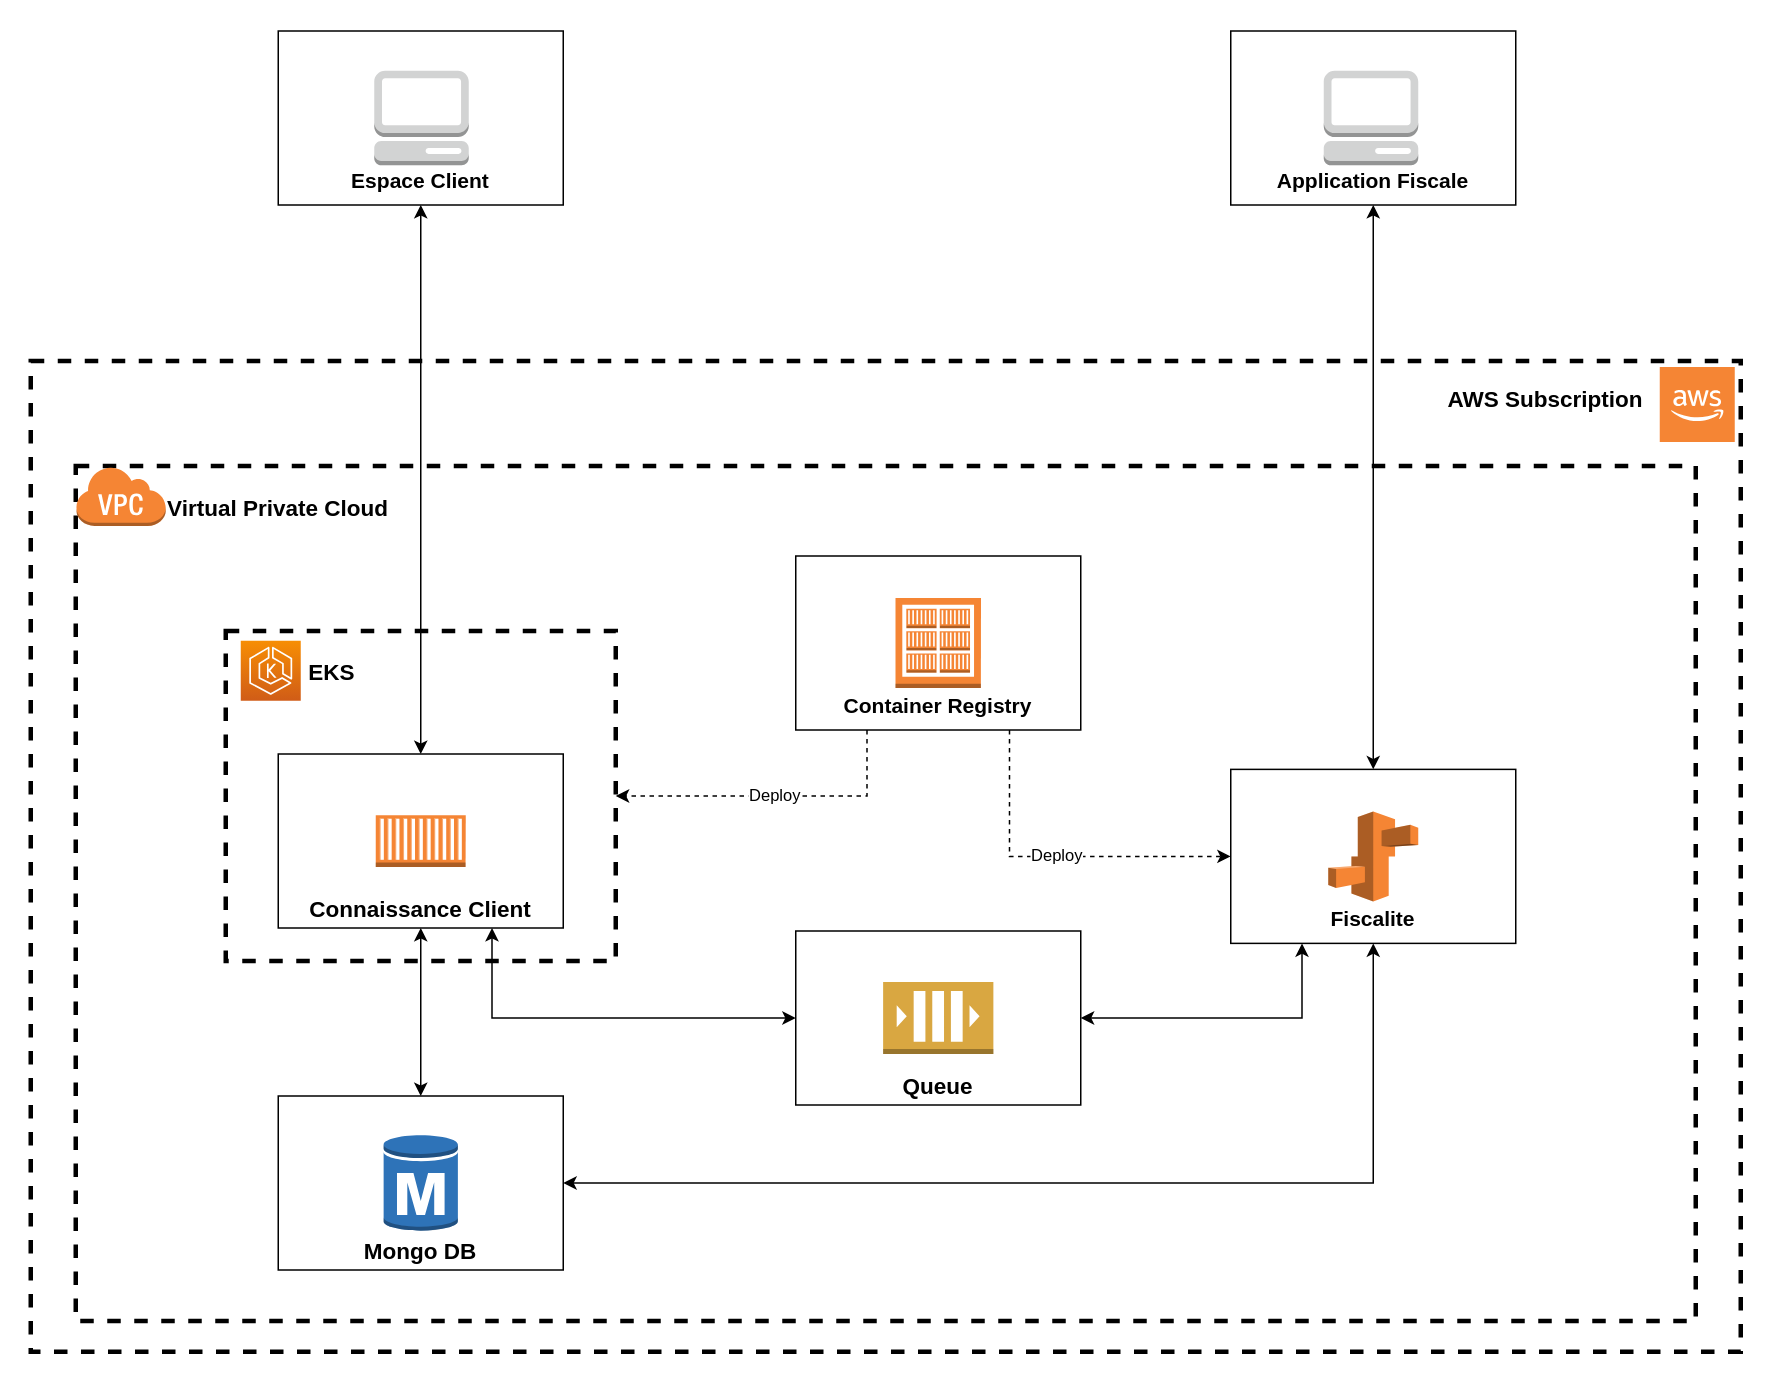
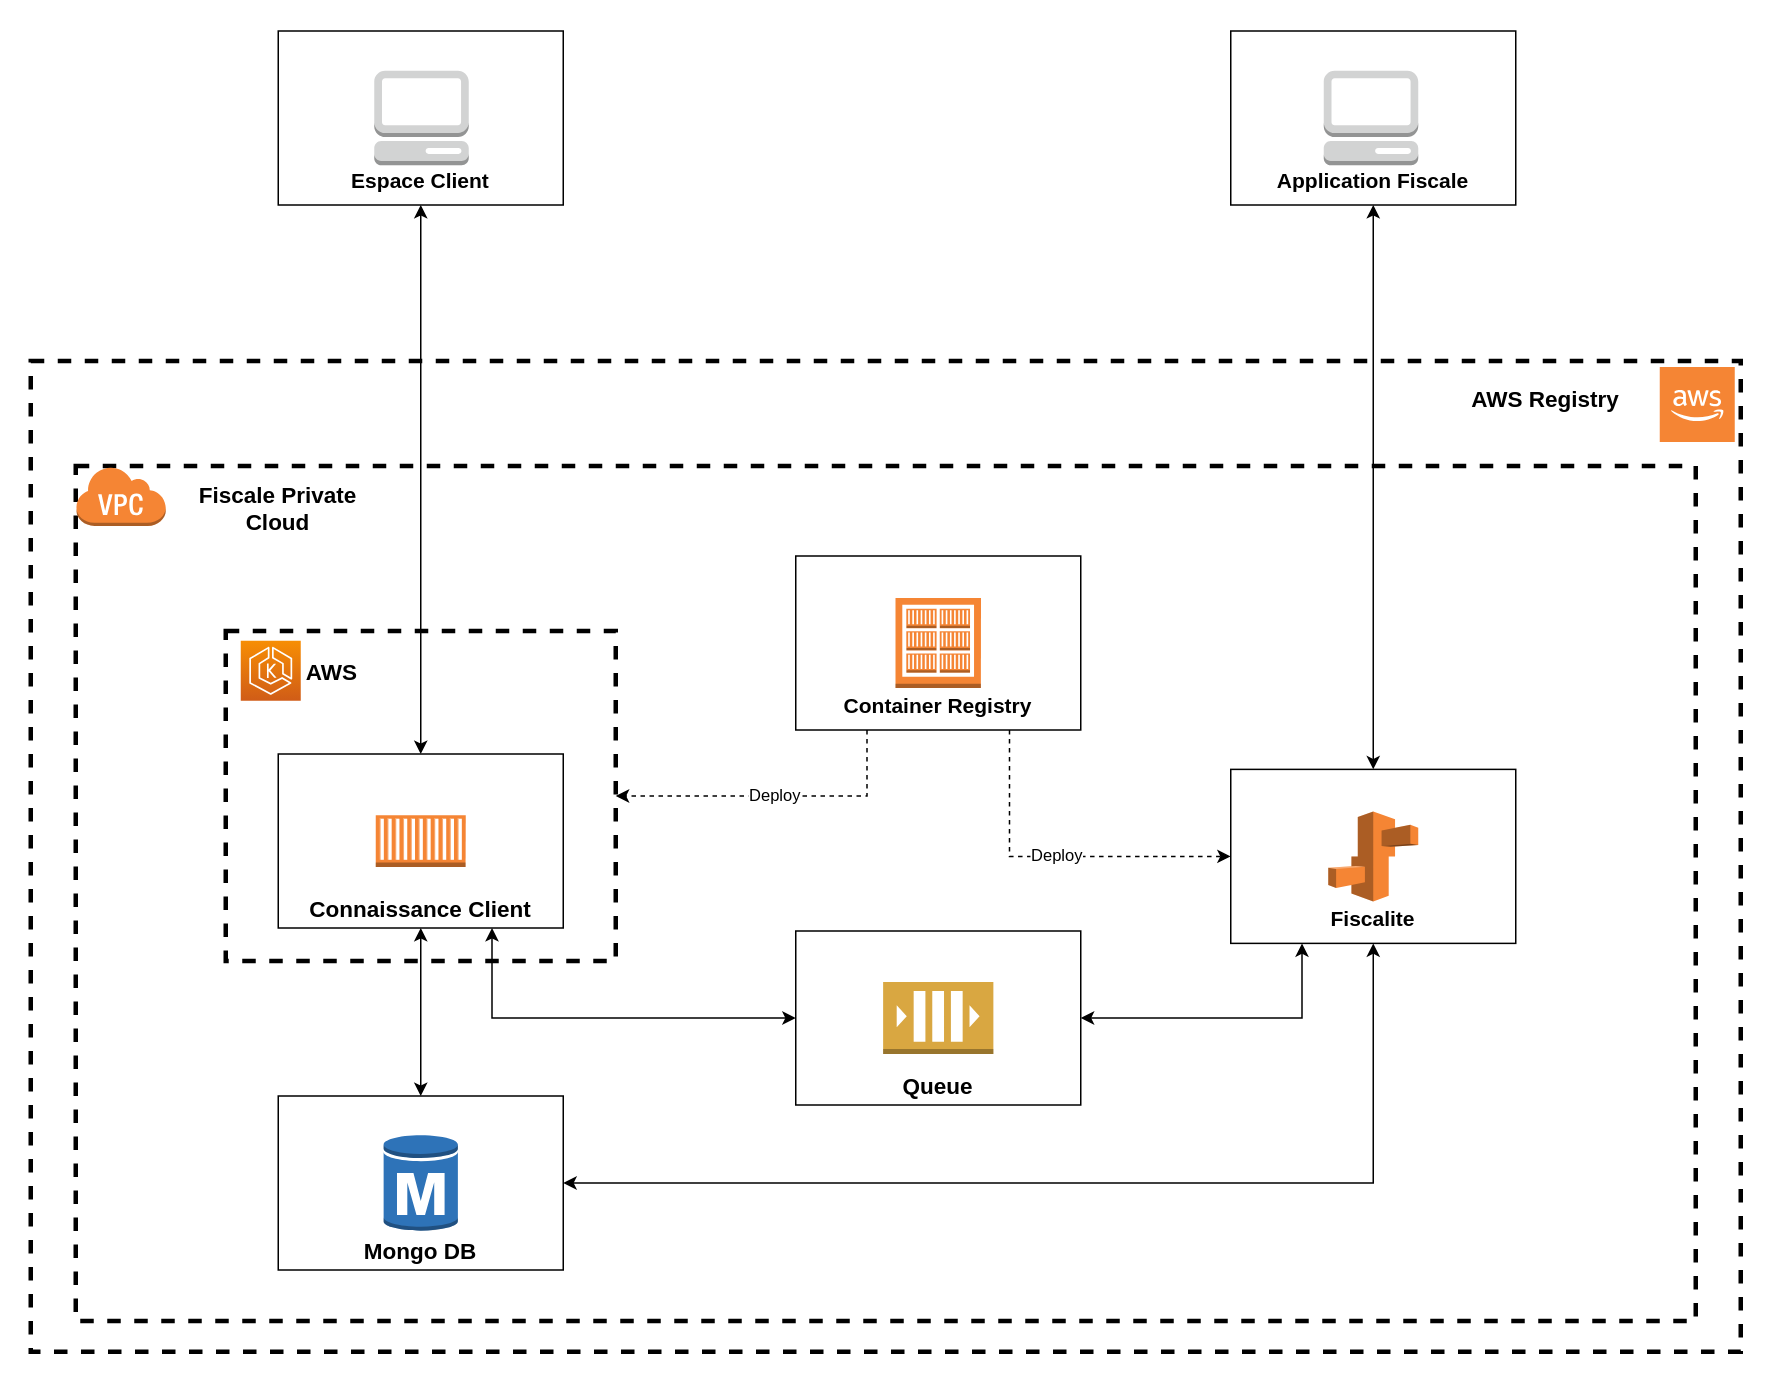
(1546, 398) -> (1546, 398)
(278, 508) -> (278, 508)
(332, 671) -> (332, 671)
